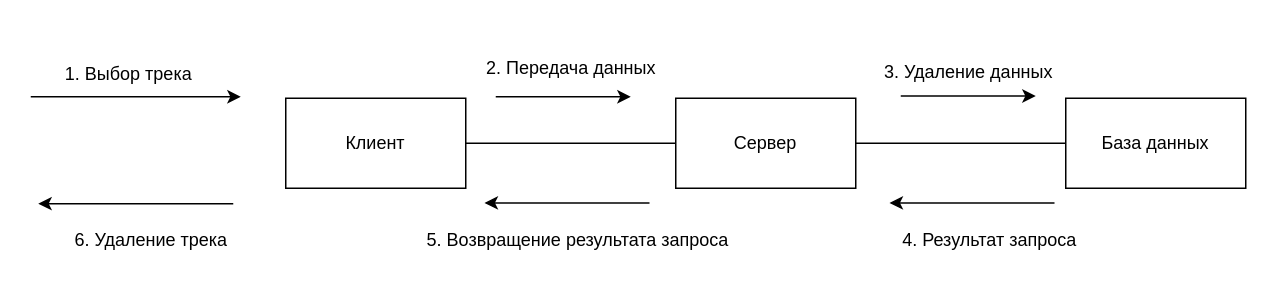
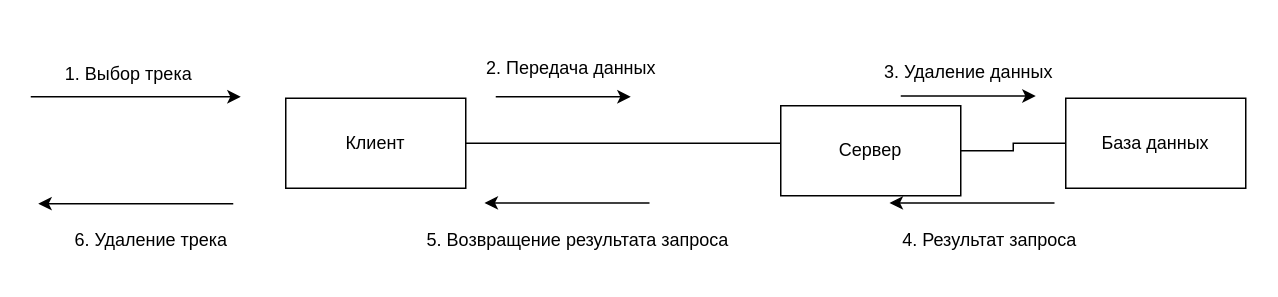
(766, 143) -> (871, 151)
